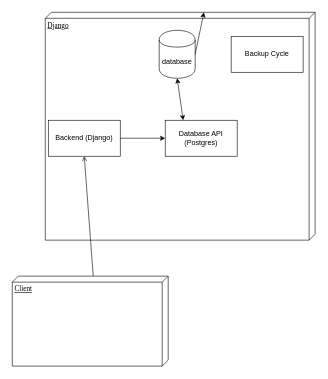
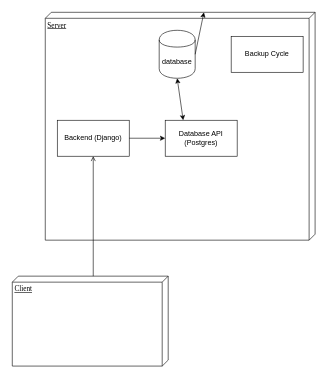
(60, 26) -> (60, 26)
(84, 138) -> (93, 138)
